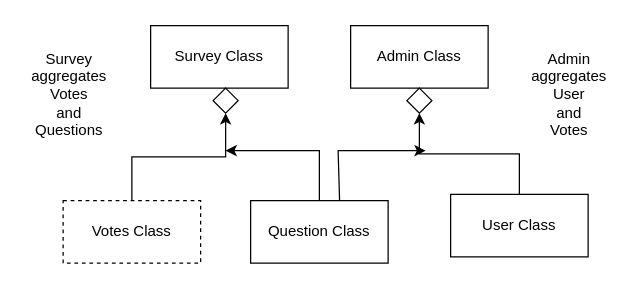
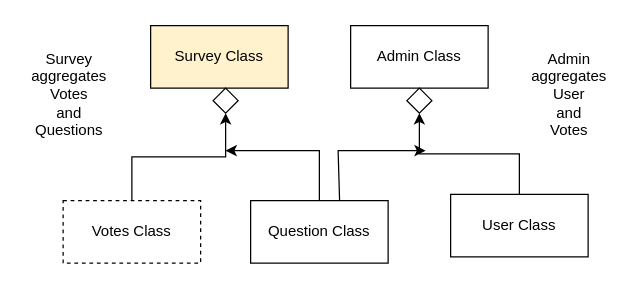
(219, 57) -> (219, 57)
